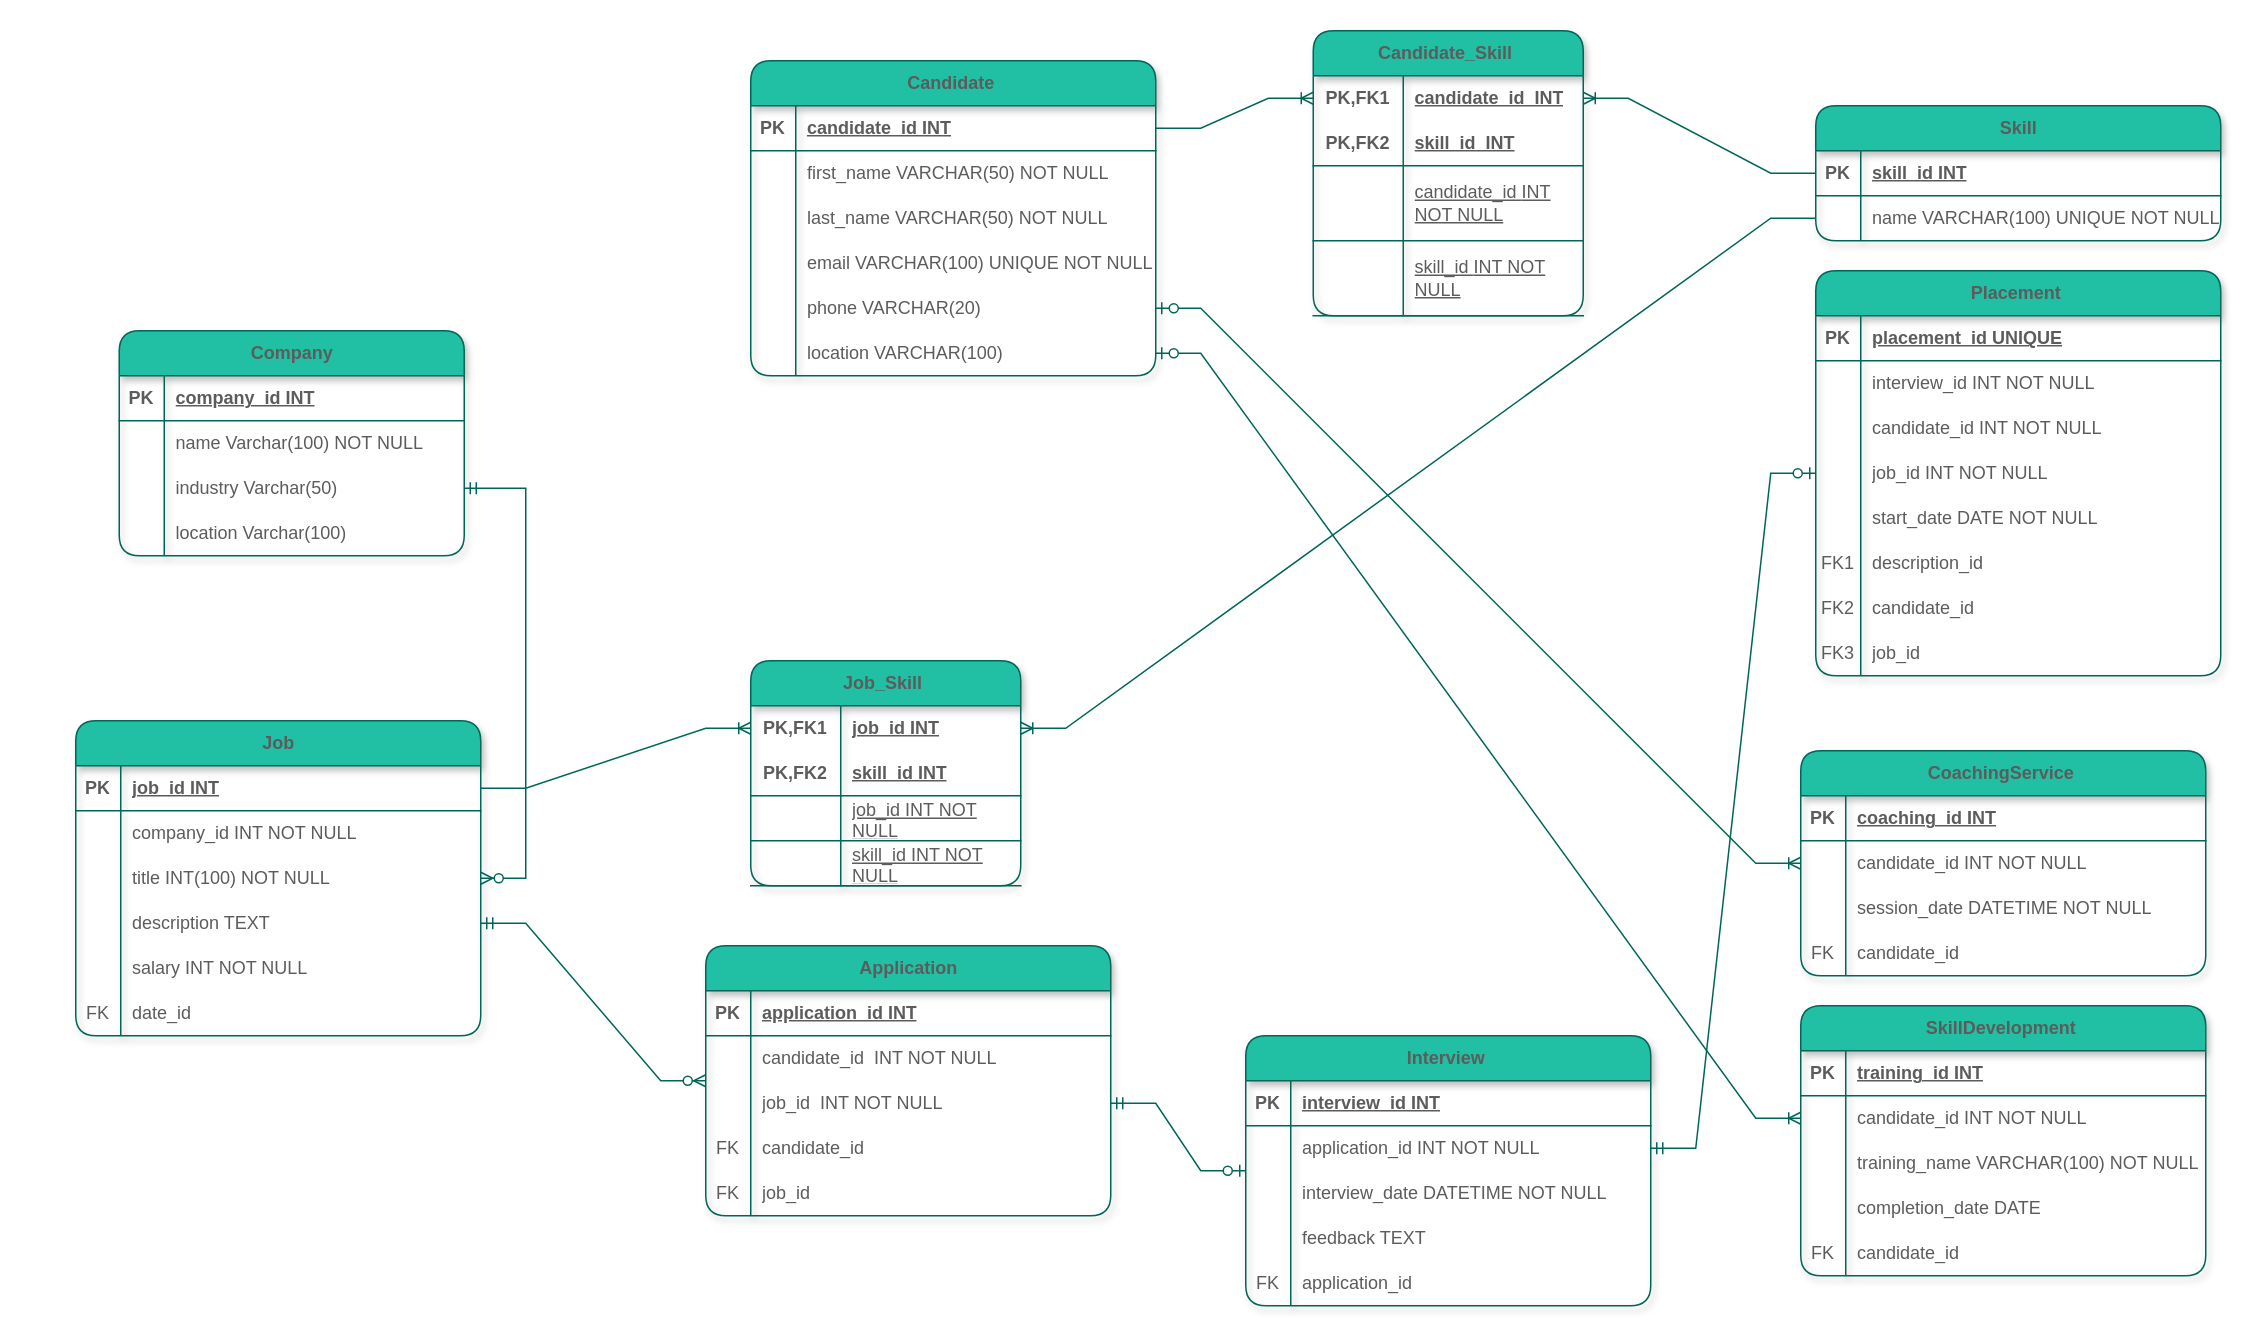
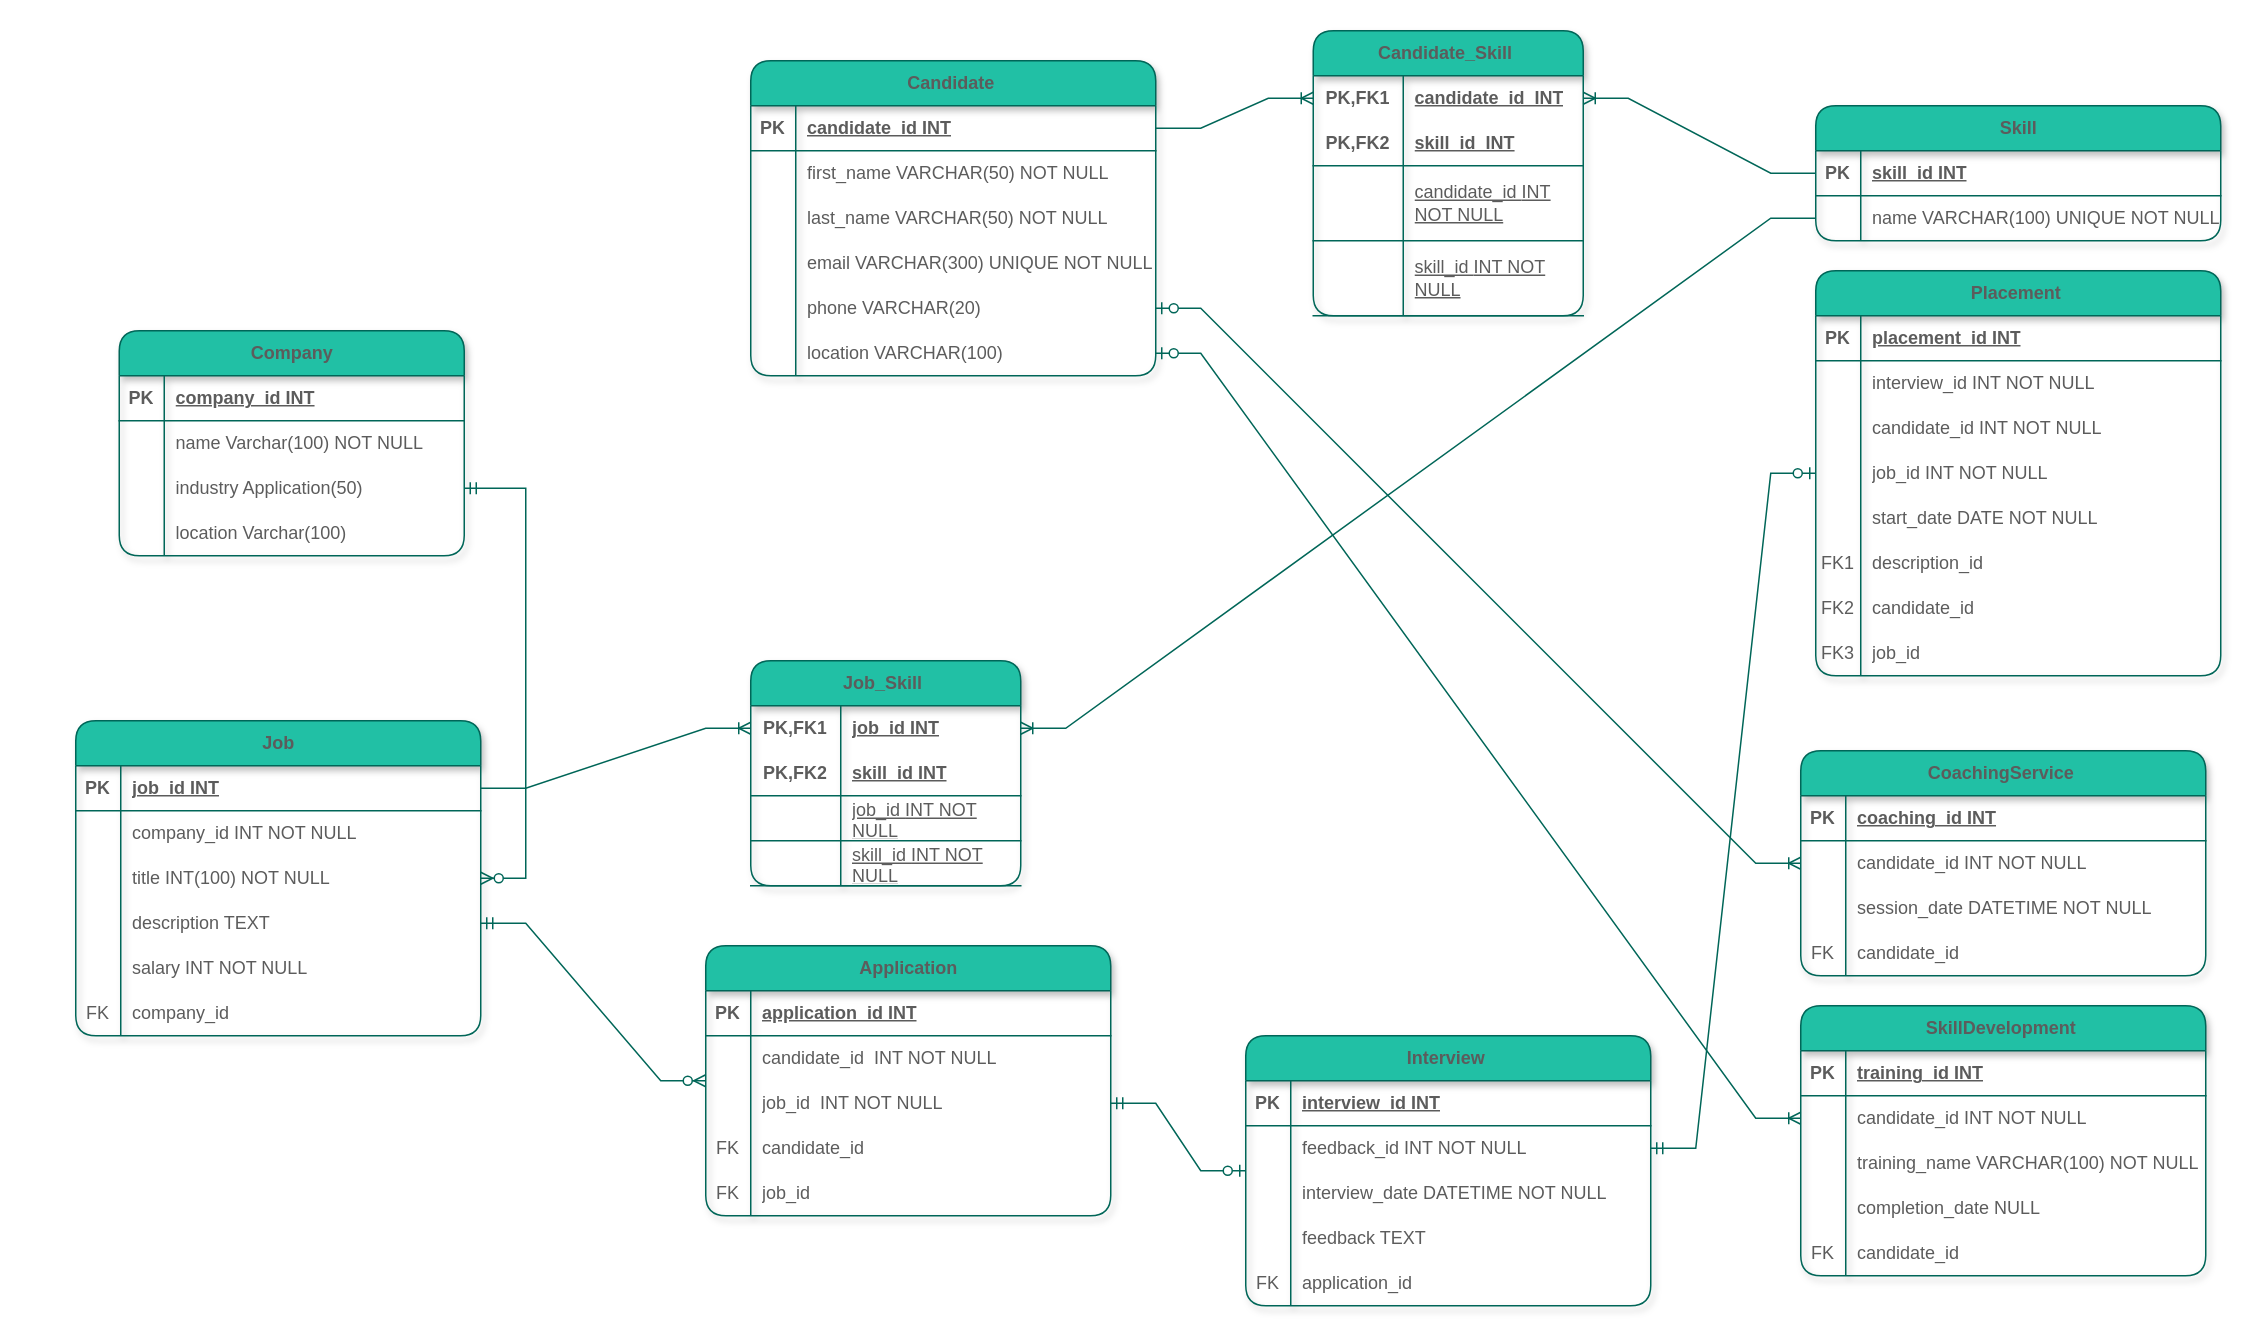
(965, 263) -> (965, 263)
(1961, 338) -> (1946, 338)
(272, 488) -> (286, 488)
(166, 1013) -> (181, 1013)
(1422, 1148) -> (1414, 1148)
(1952, 1208) -> (1952, 1208)
